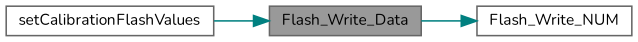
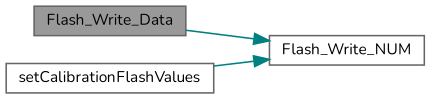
(234, 21) -> (234, 64)
